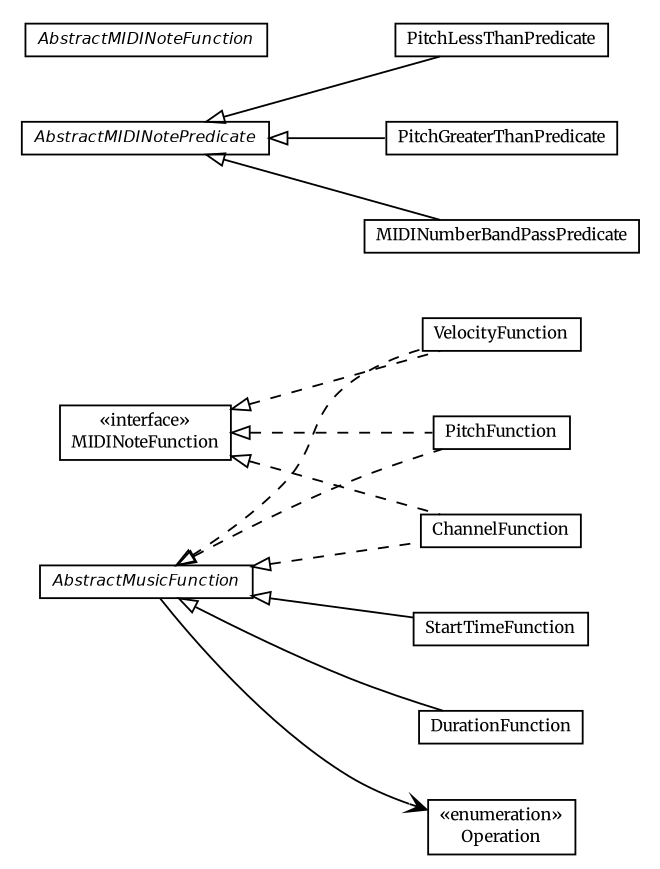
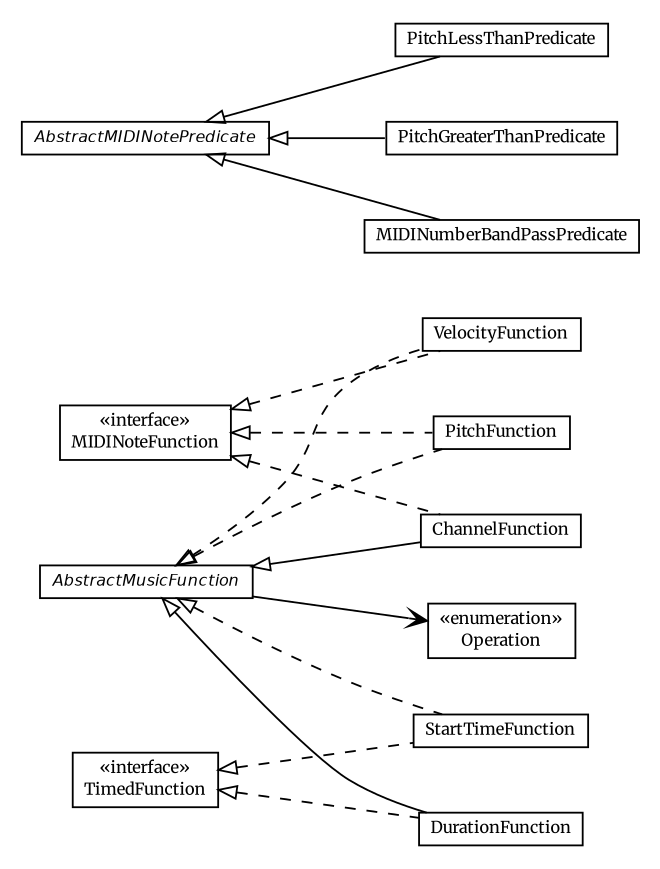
(145, 40) -> none
(345, 553) -> (345, 553)
(342, 608) -> (315, 667)
none -> (145, 780)
